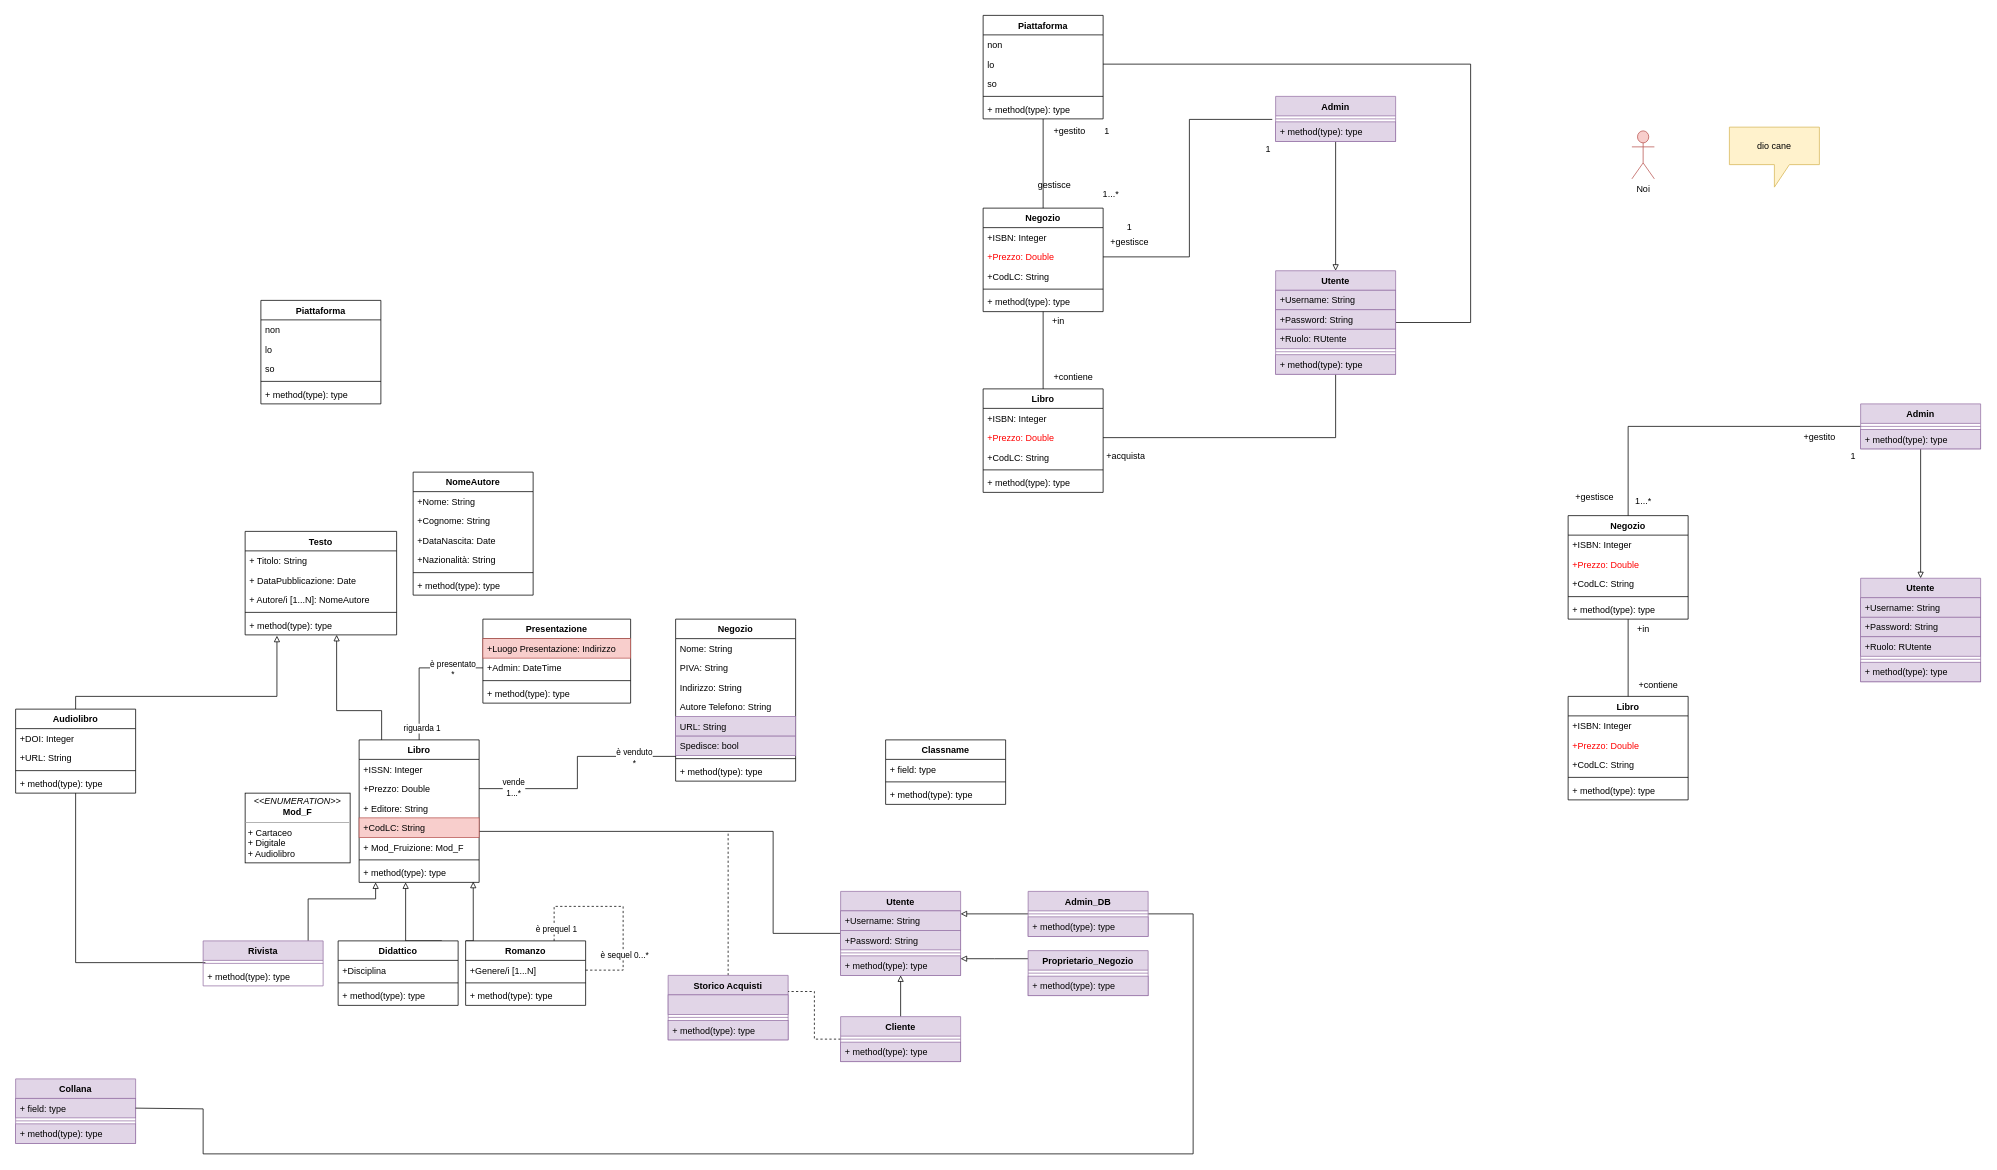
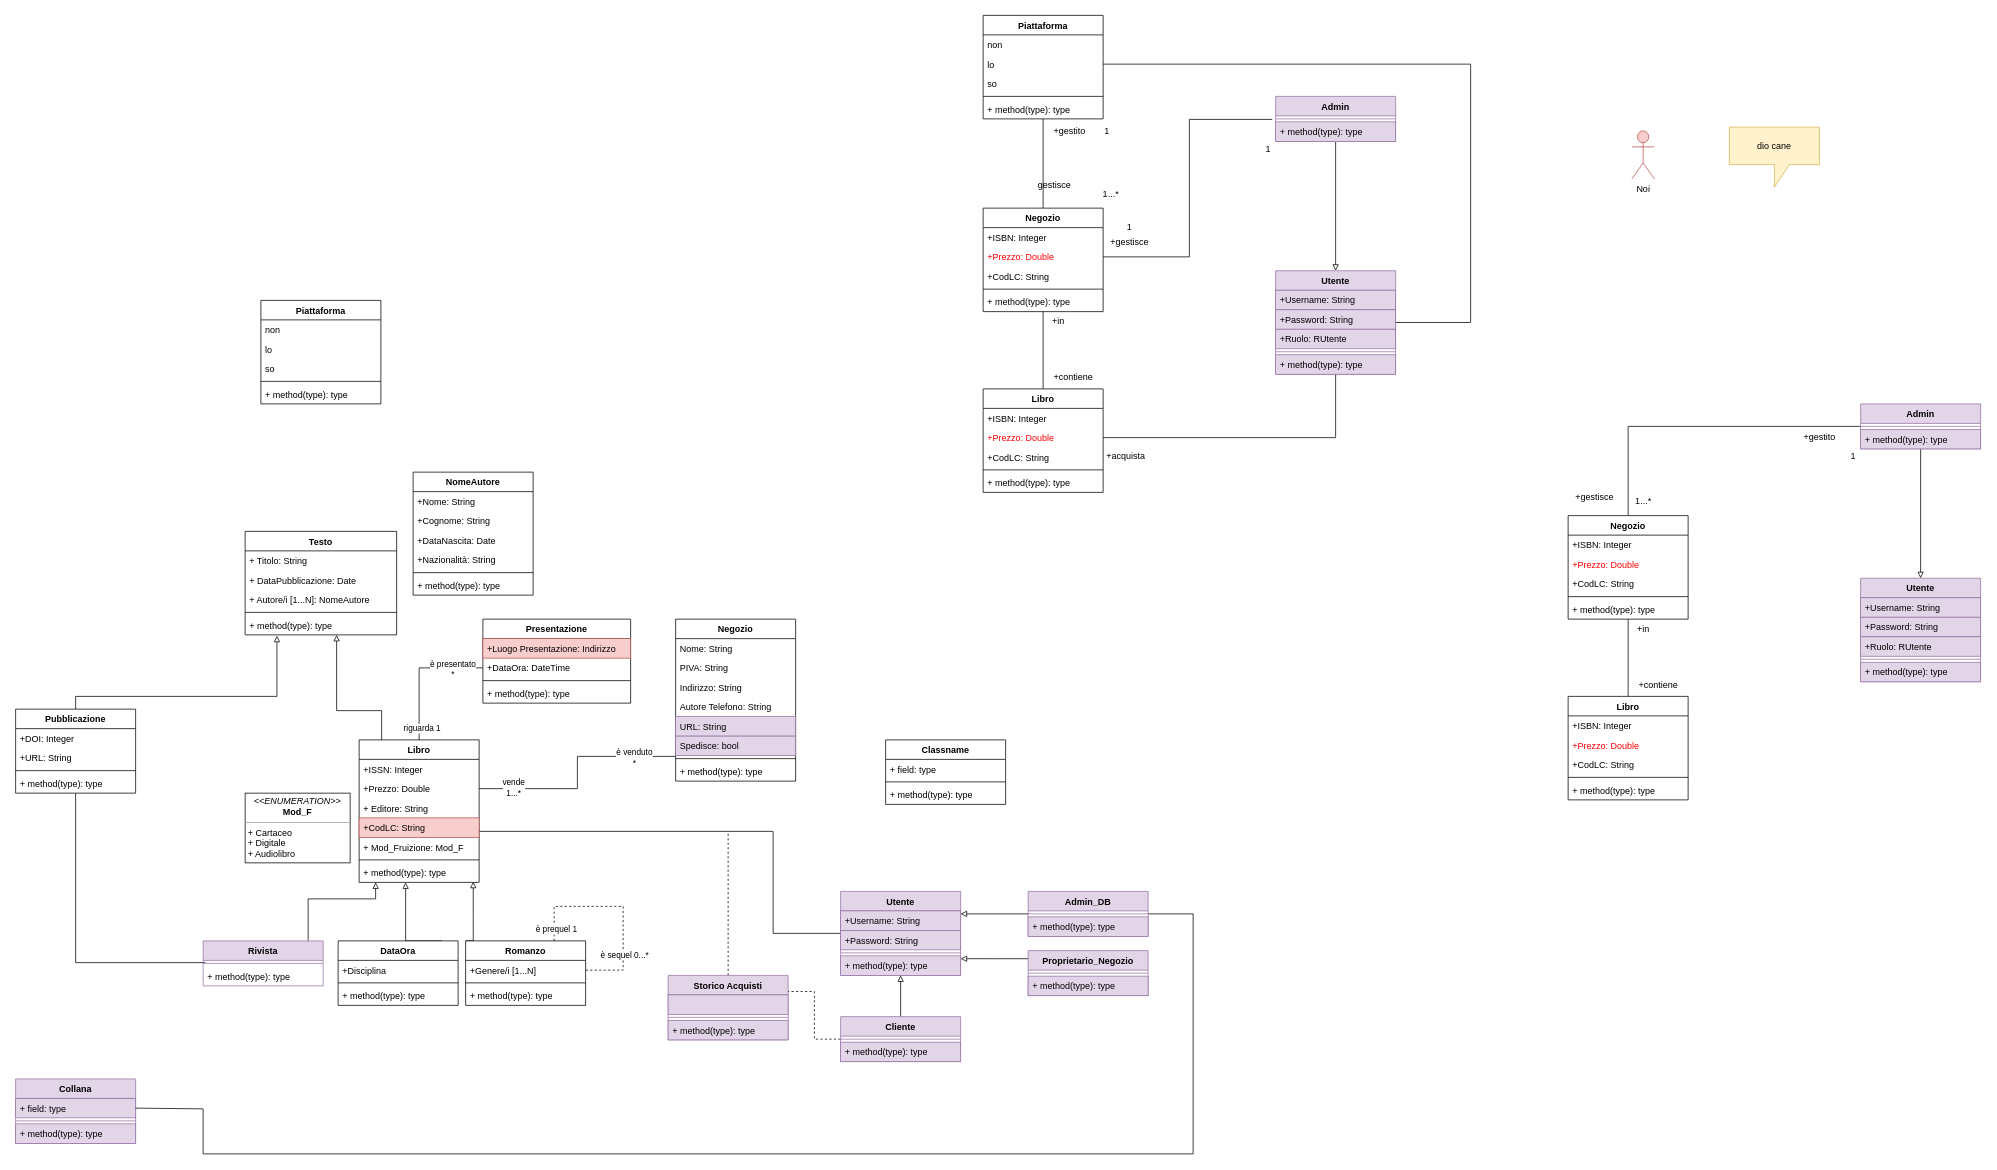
(522, 668) -> (529, 668)
(75, 719) -> (75, 719)
(398, 951) -> (398, 951)
